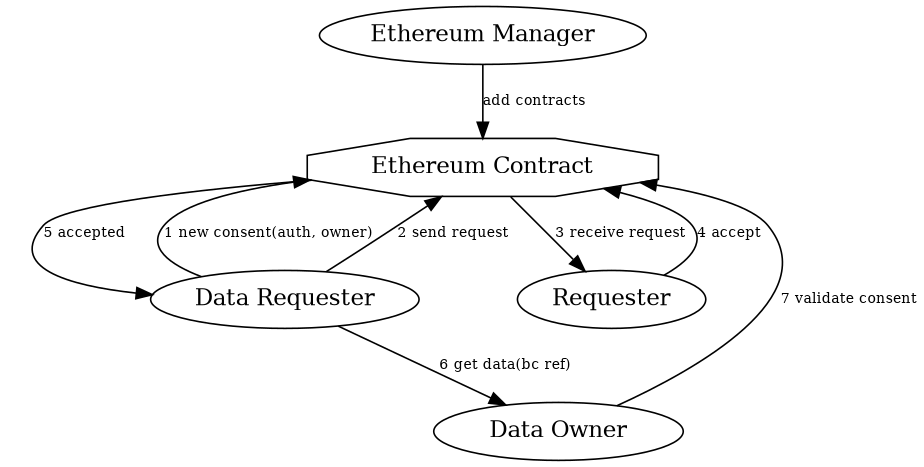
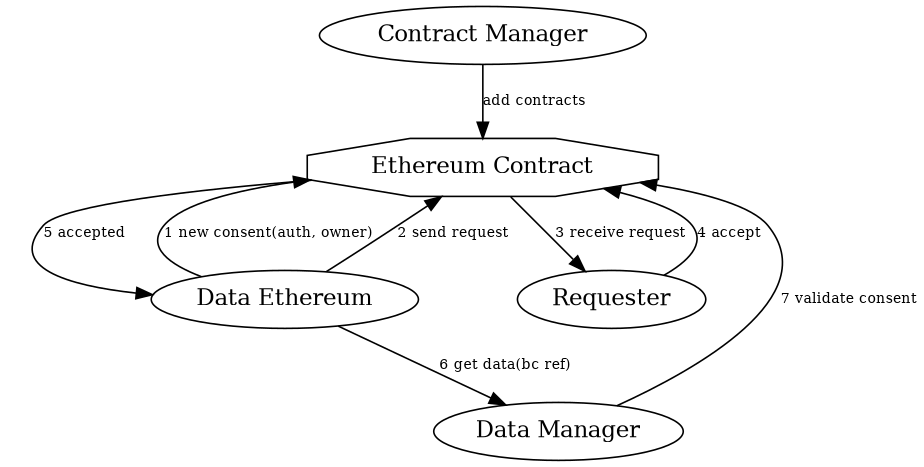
(483, 35) -> (483, 35)
(285, 299) -> (285, 299)
(558, 431) -> (558, 431)
